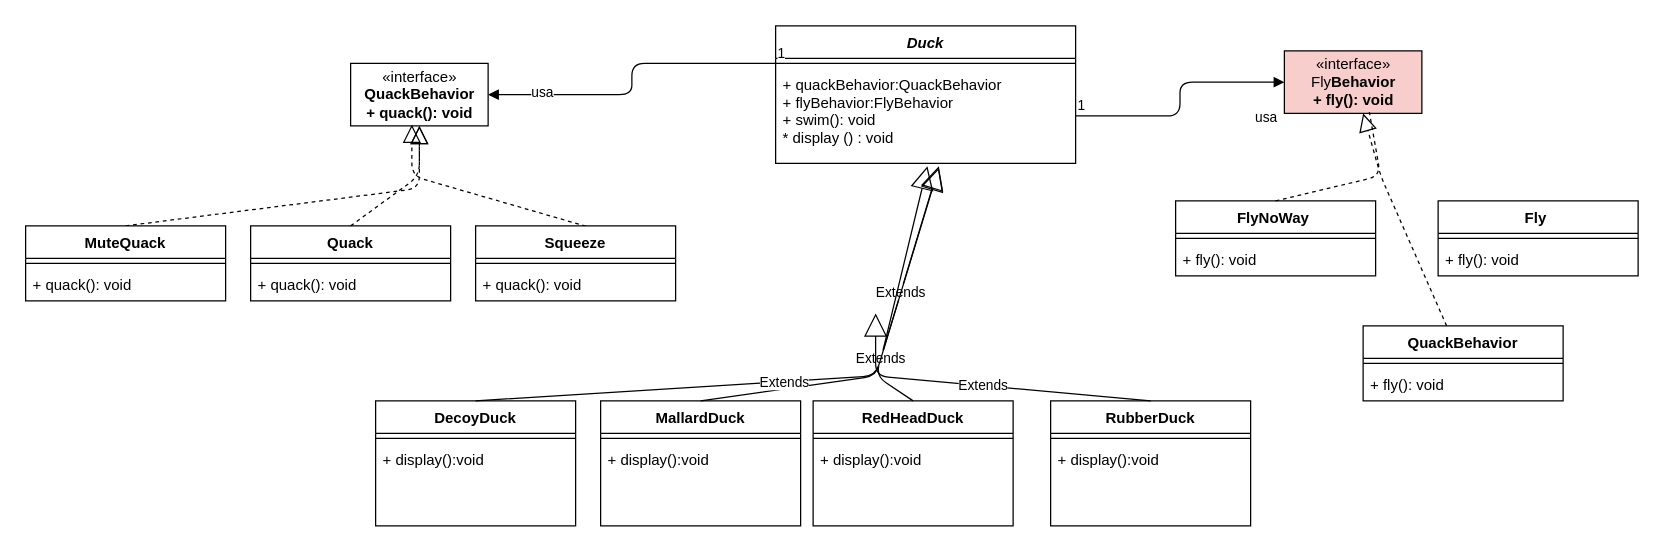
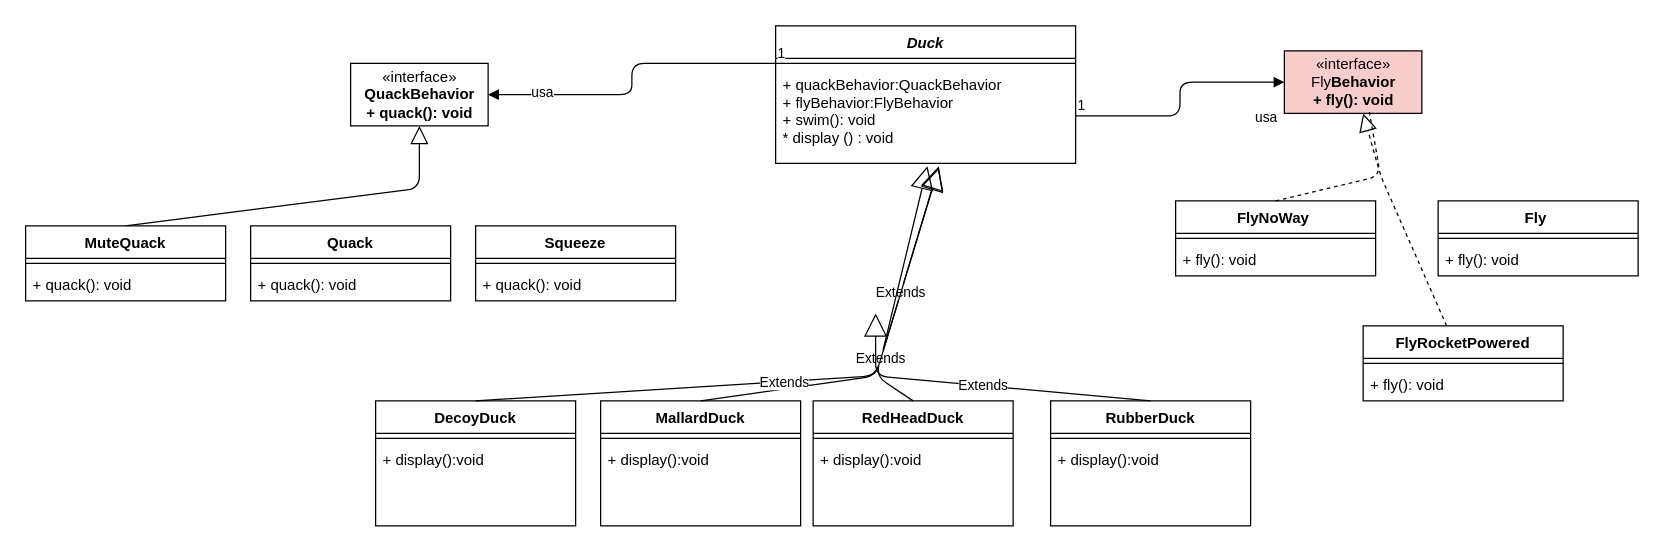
(501, 201) -> none
(261, 208) -> (261, 208)
(373, 210) -> none
(1463, 343) -> (1463, 343)
